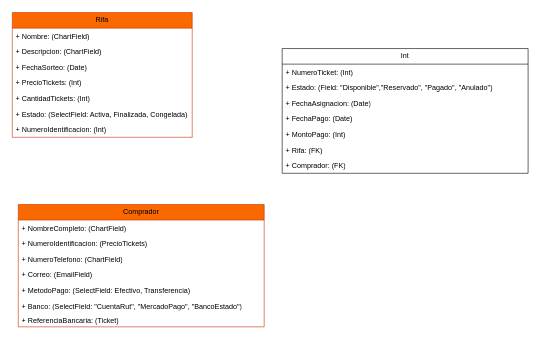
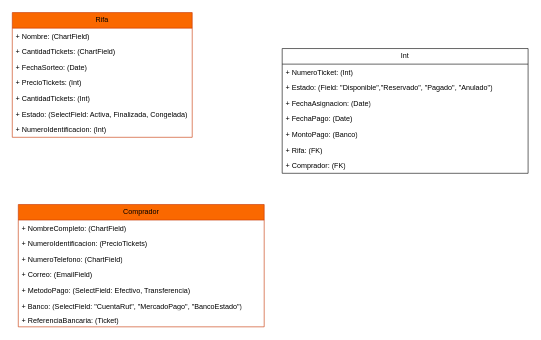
(64, 52) -> (72, 52)
(319, 135) -> (323, 135)
